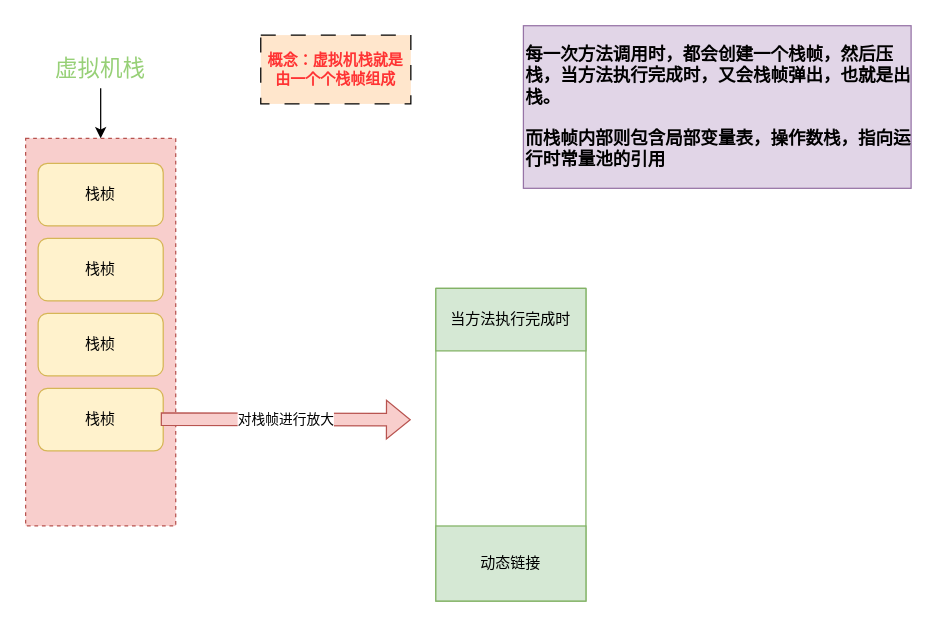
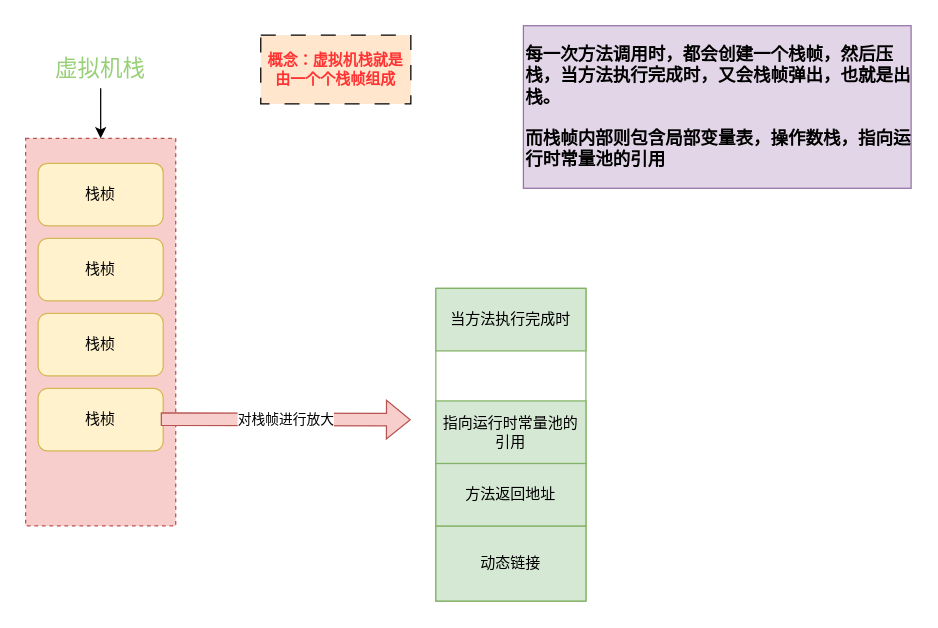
none -> (511, 432)
none -> (511, 494)
